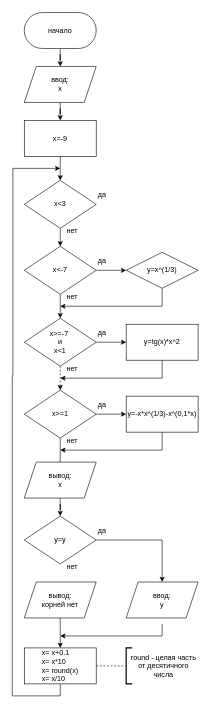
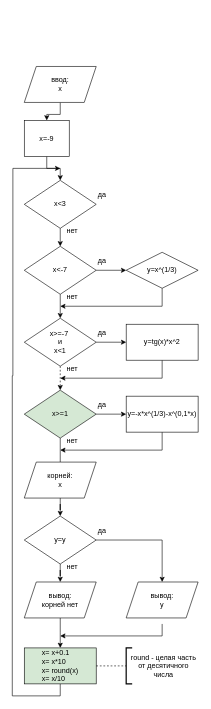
(60, 30) -> none
(60, 59) -> none
(60, 138) -> (47, 138)
(60, 414) -> (60, 414)
(60, 480) -> (60, 480)
none -> (60, 573)
(162, 600) -> (162, 600)
(60, 666) -> (60, 666)
